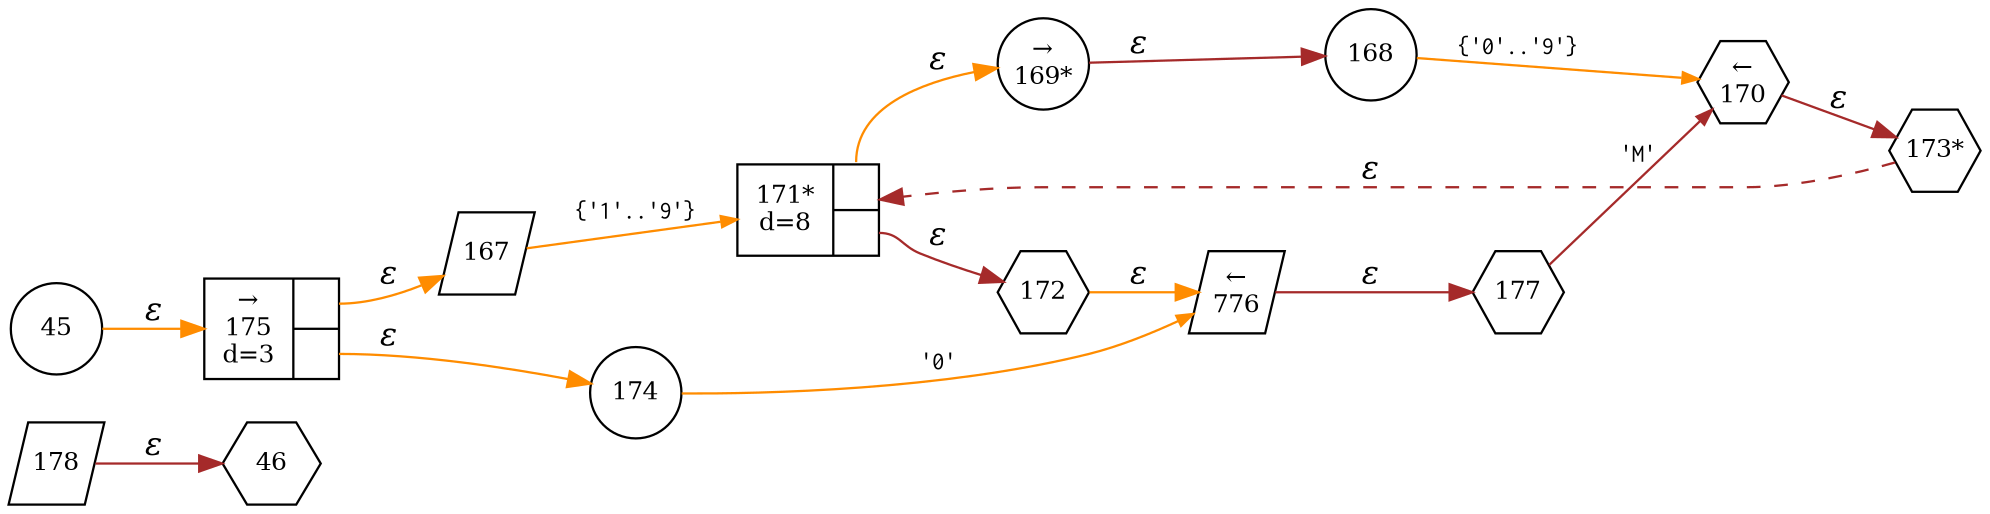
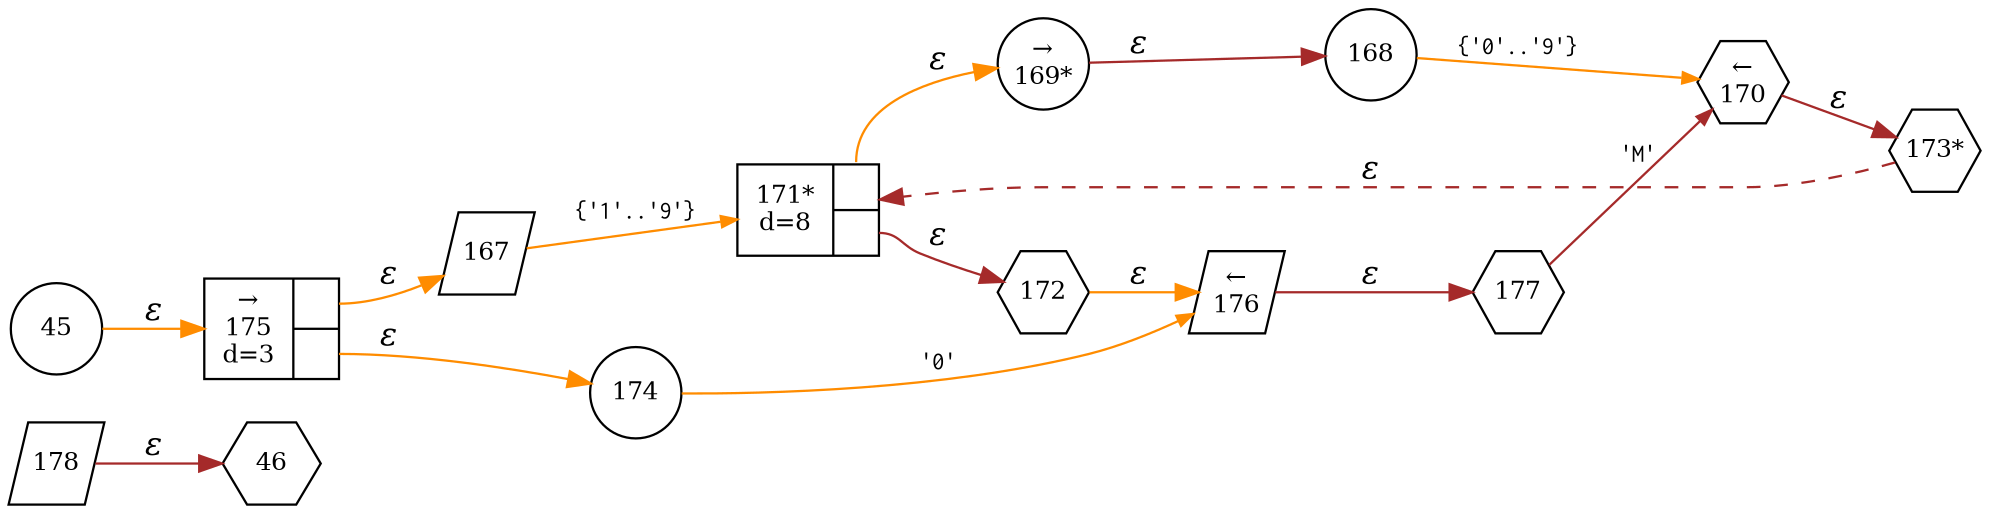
(1237, 292) -> (1237, 292)
